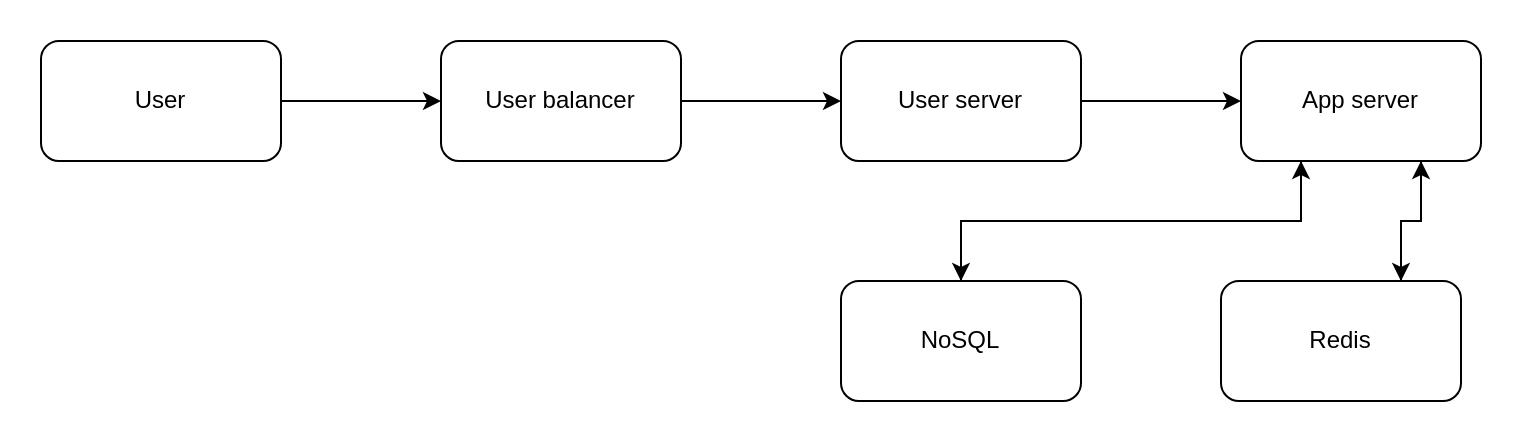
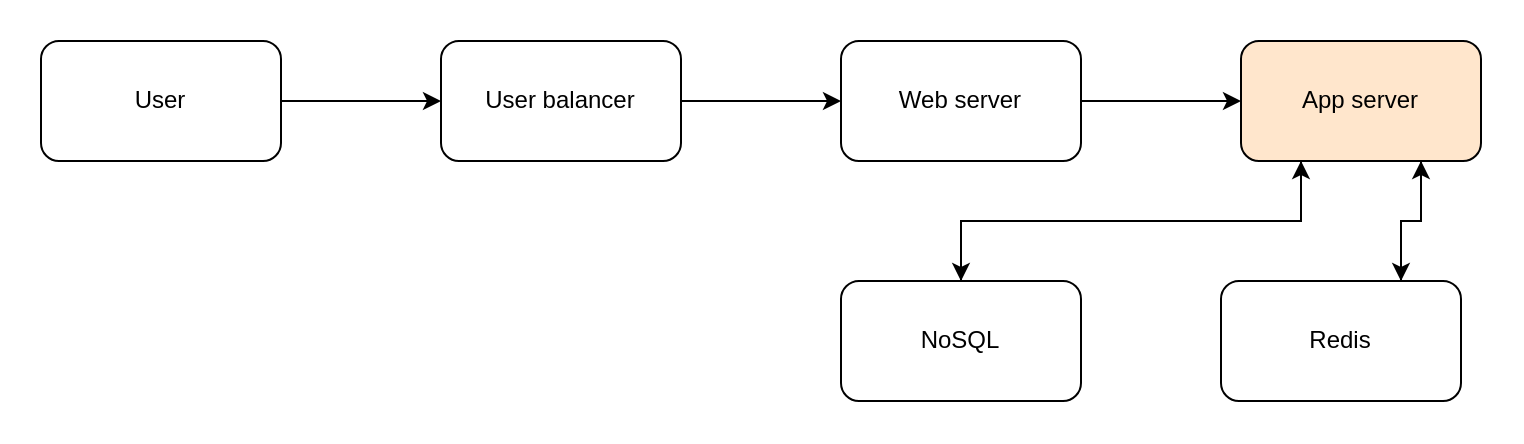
(961, 101) -> (961, 101)
(1361, 101) -> (1361, 101)
